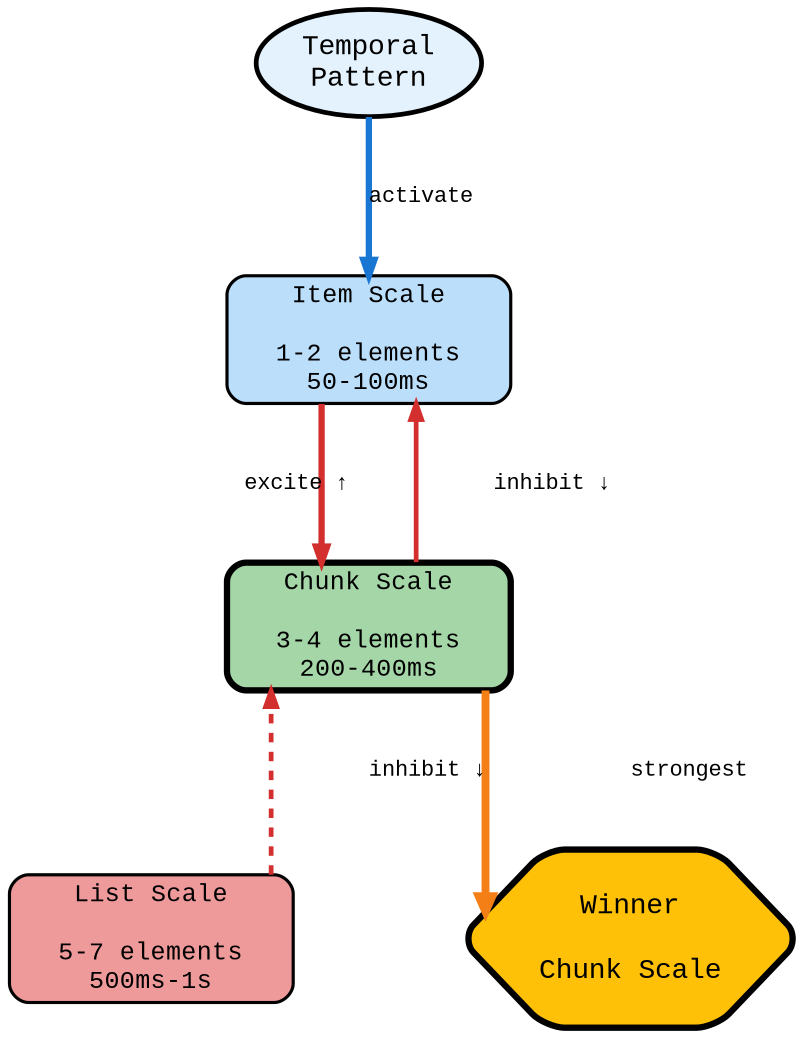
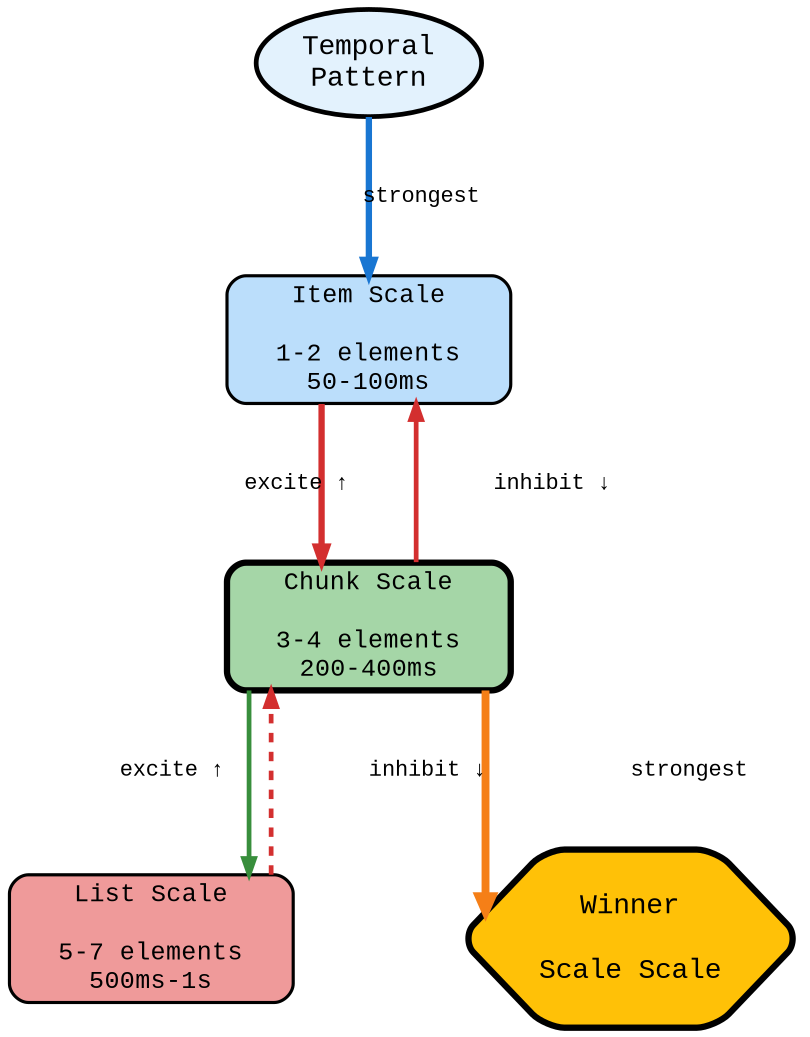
(422, 196) -> (422, 196)
none -> (249, 774)
(631, 939) -> (631, 939)
